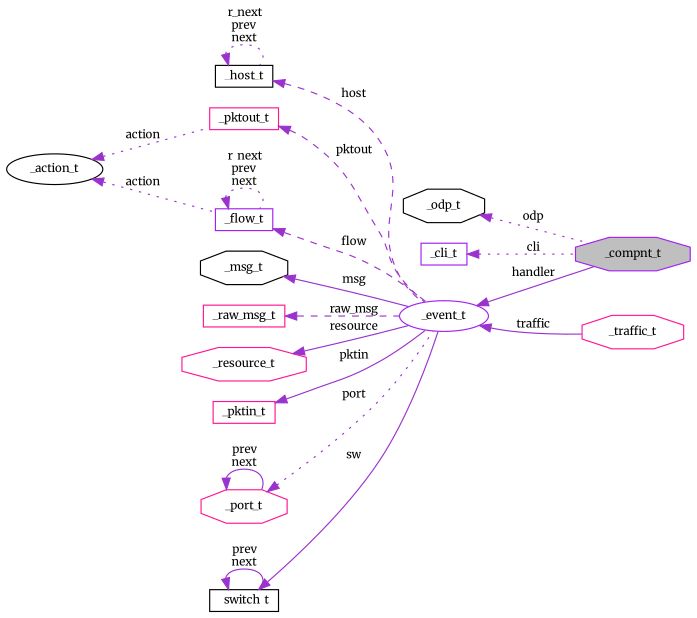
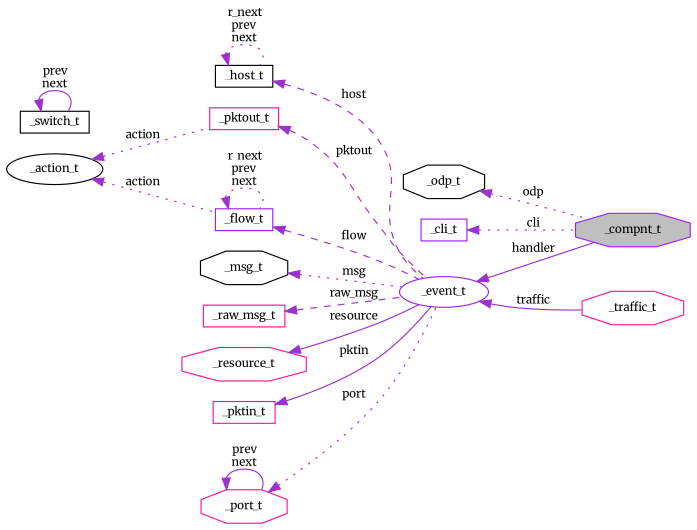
(352, 292) -> (351, 281)
(373, 470) -> none
